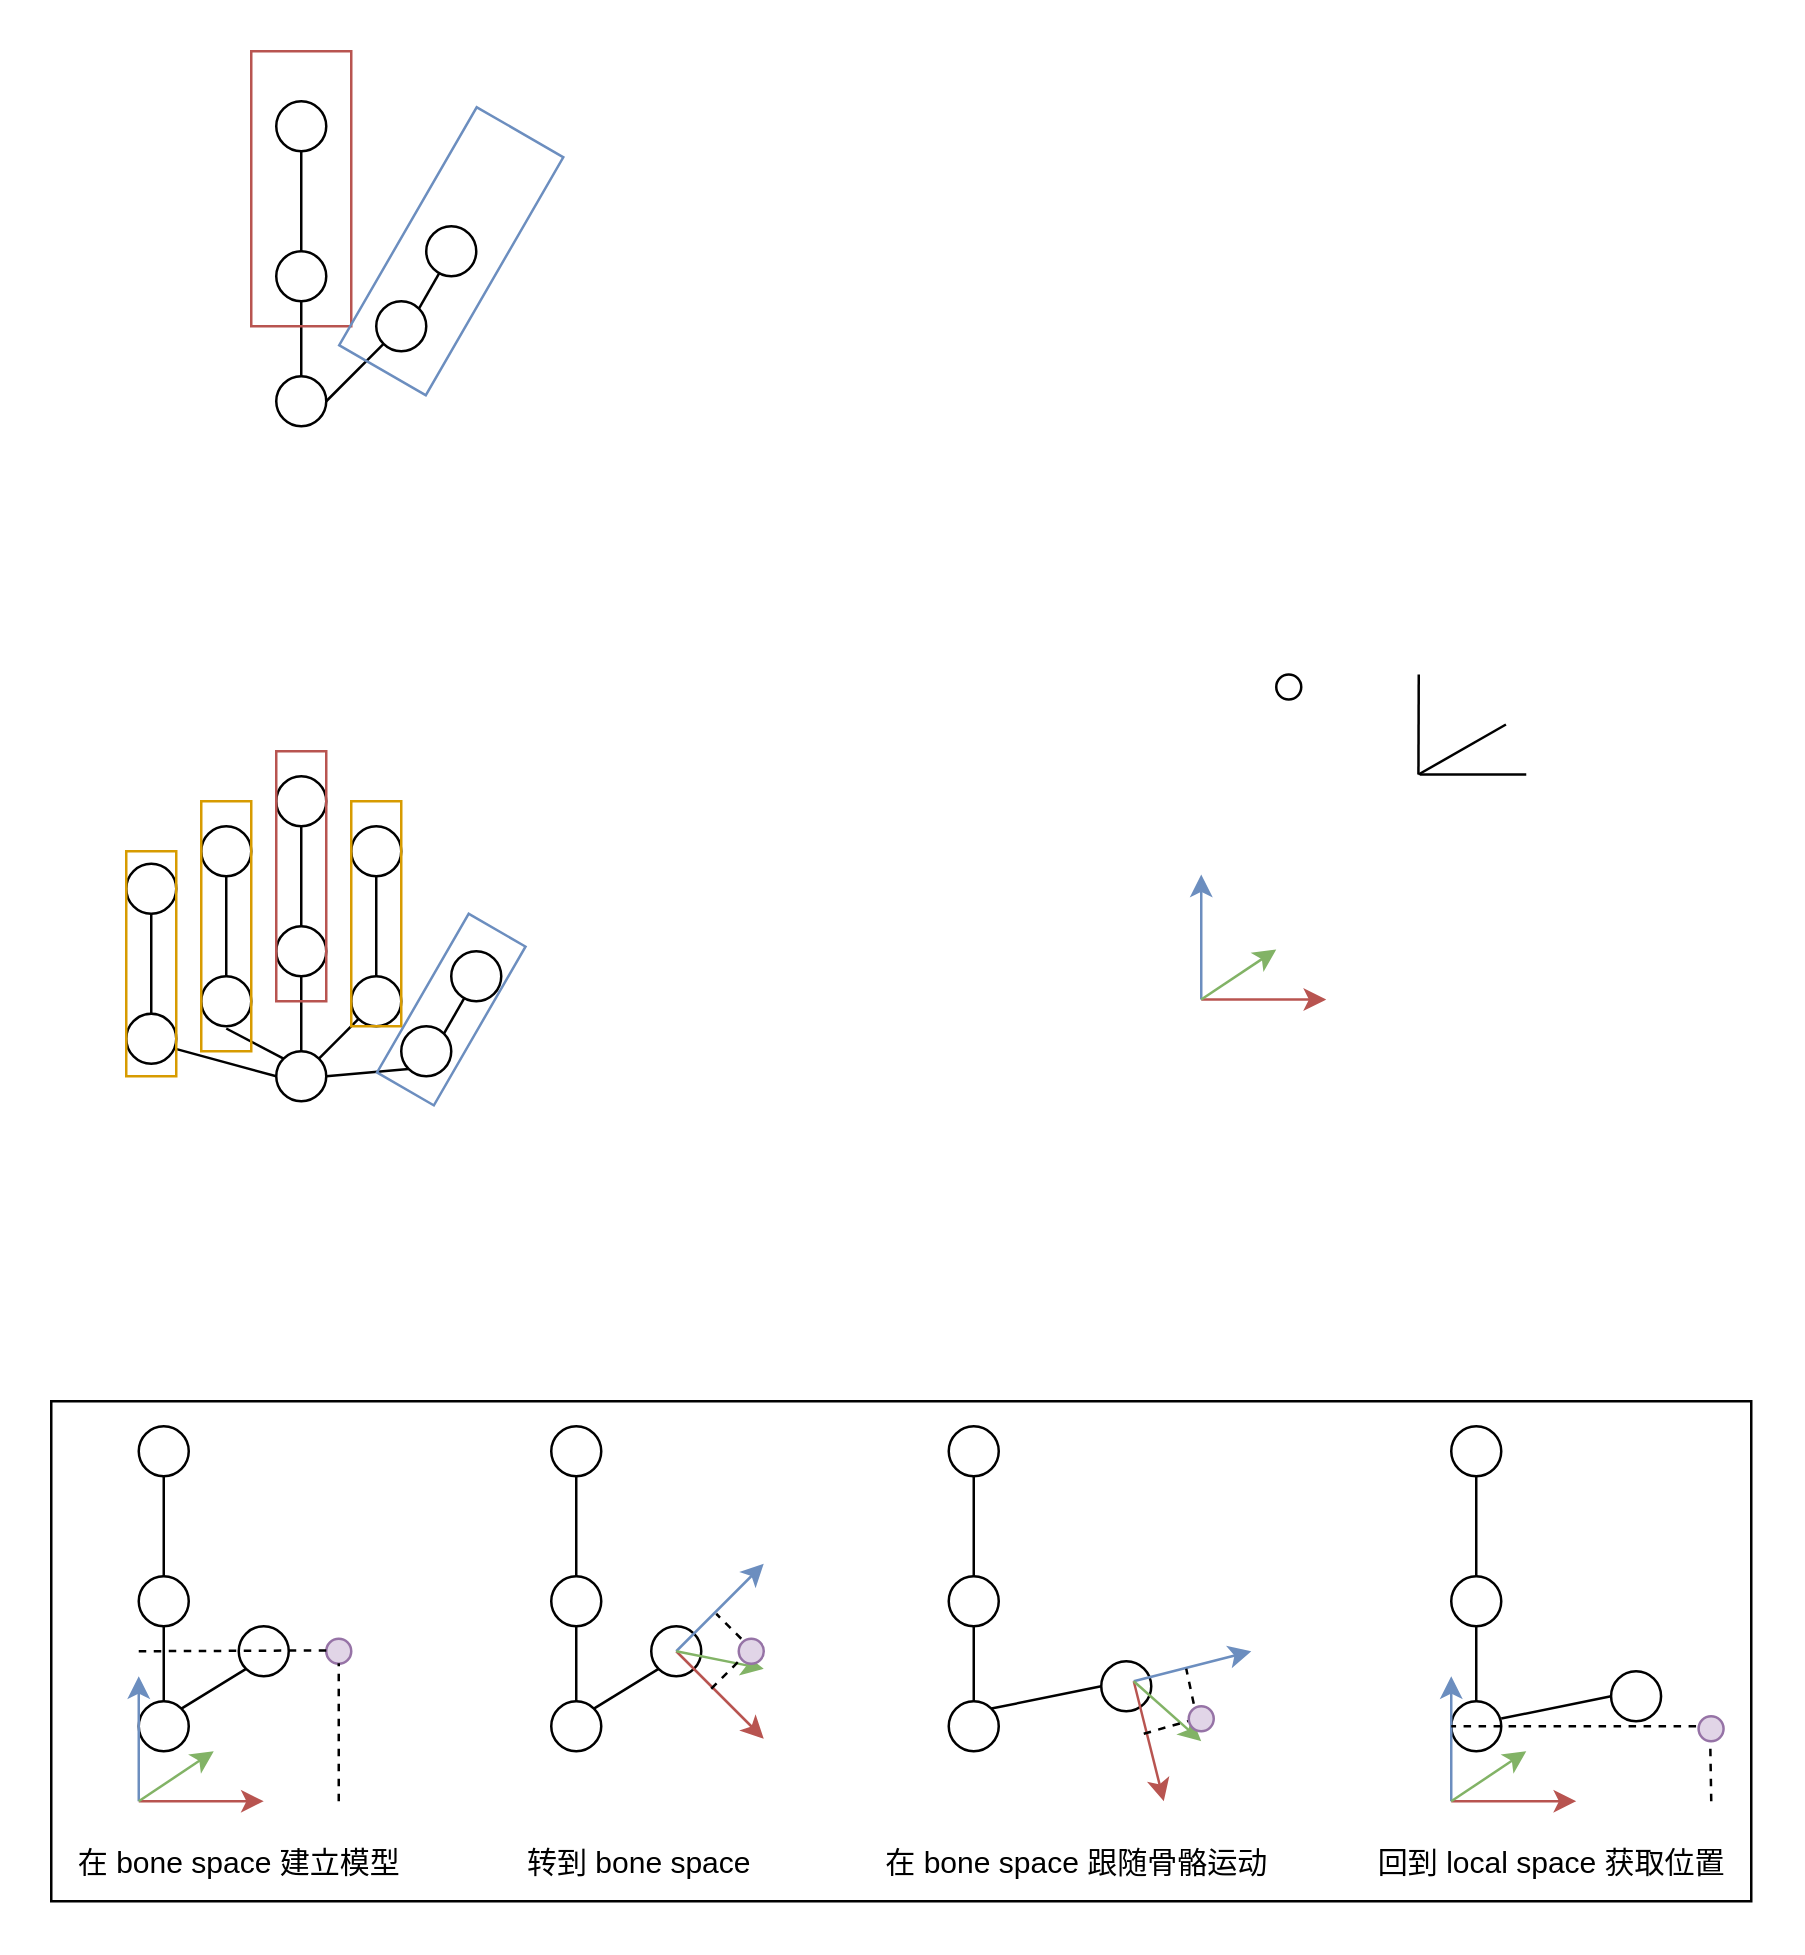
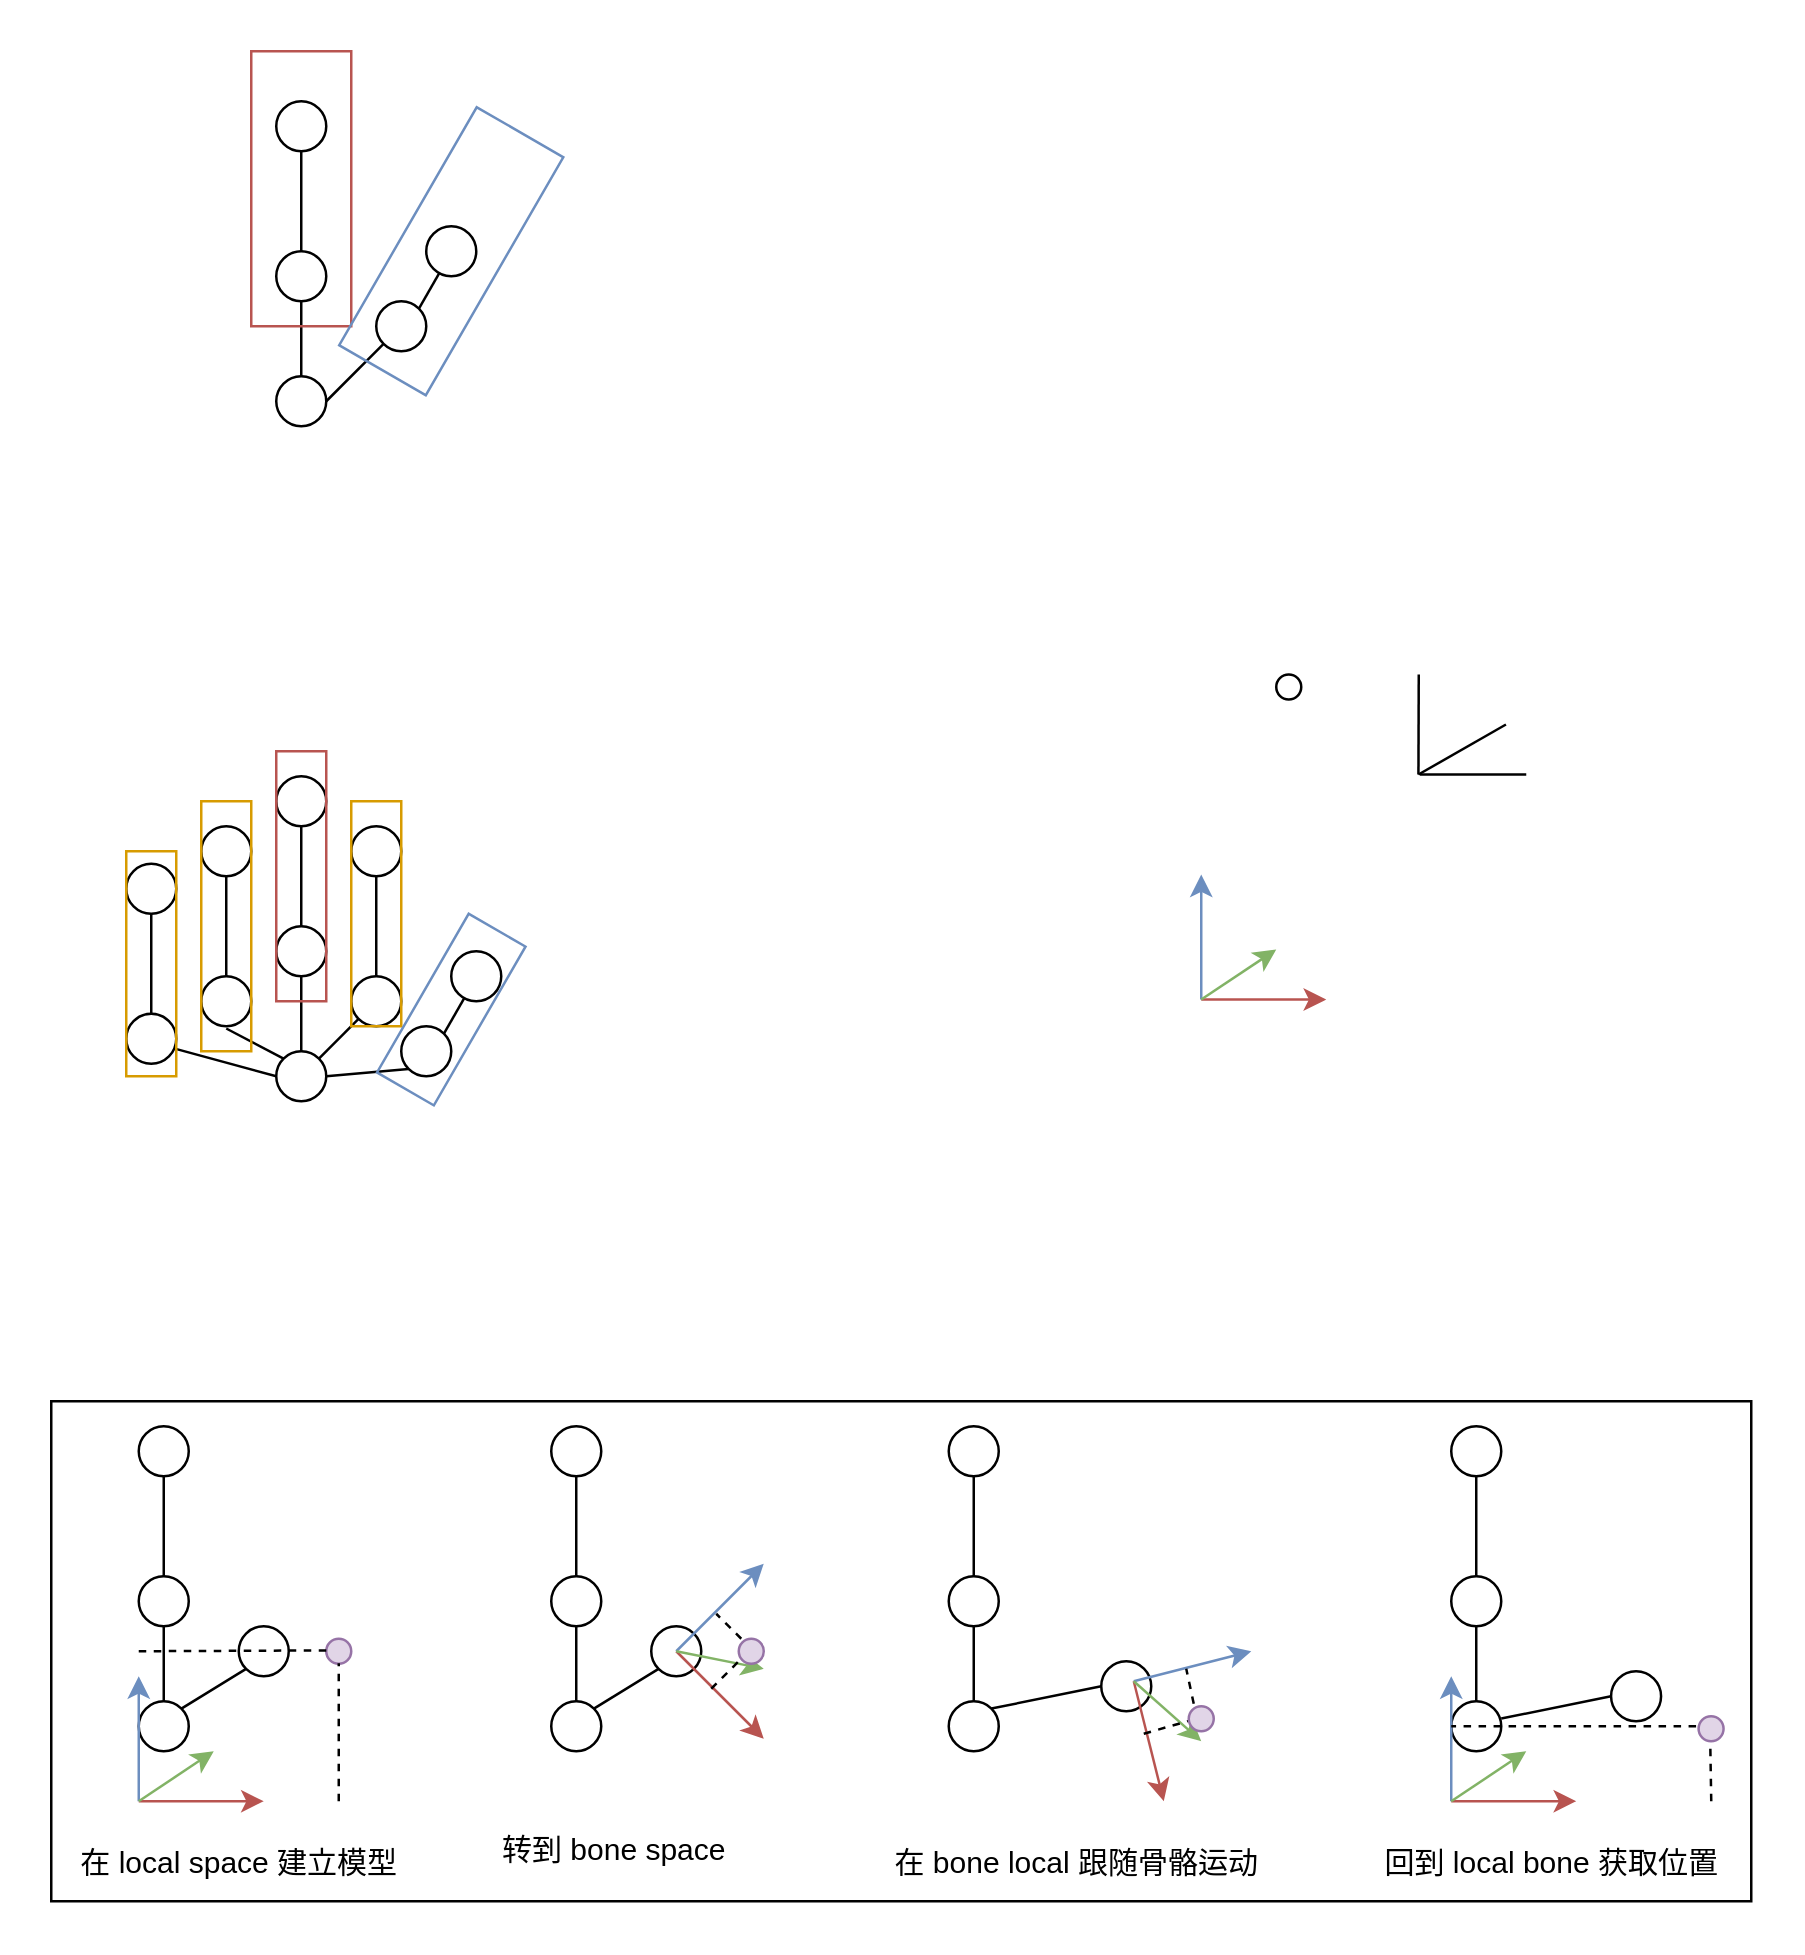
(240, 1864) -> (240, 1864)
(639, 1864) -> (614, 1851)
(1078, 1864) -> (1078, 1864)
(1553, 1864) -> (1553, 1864)
